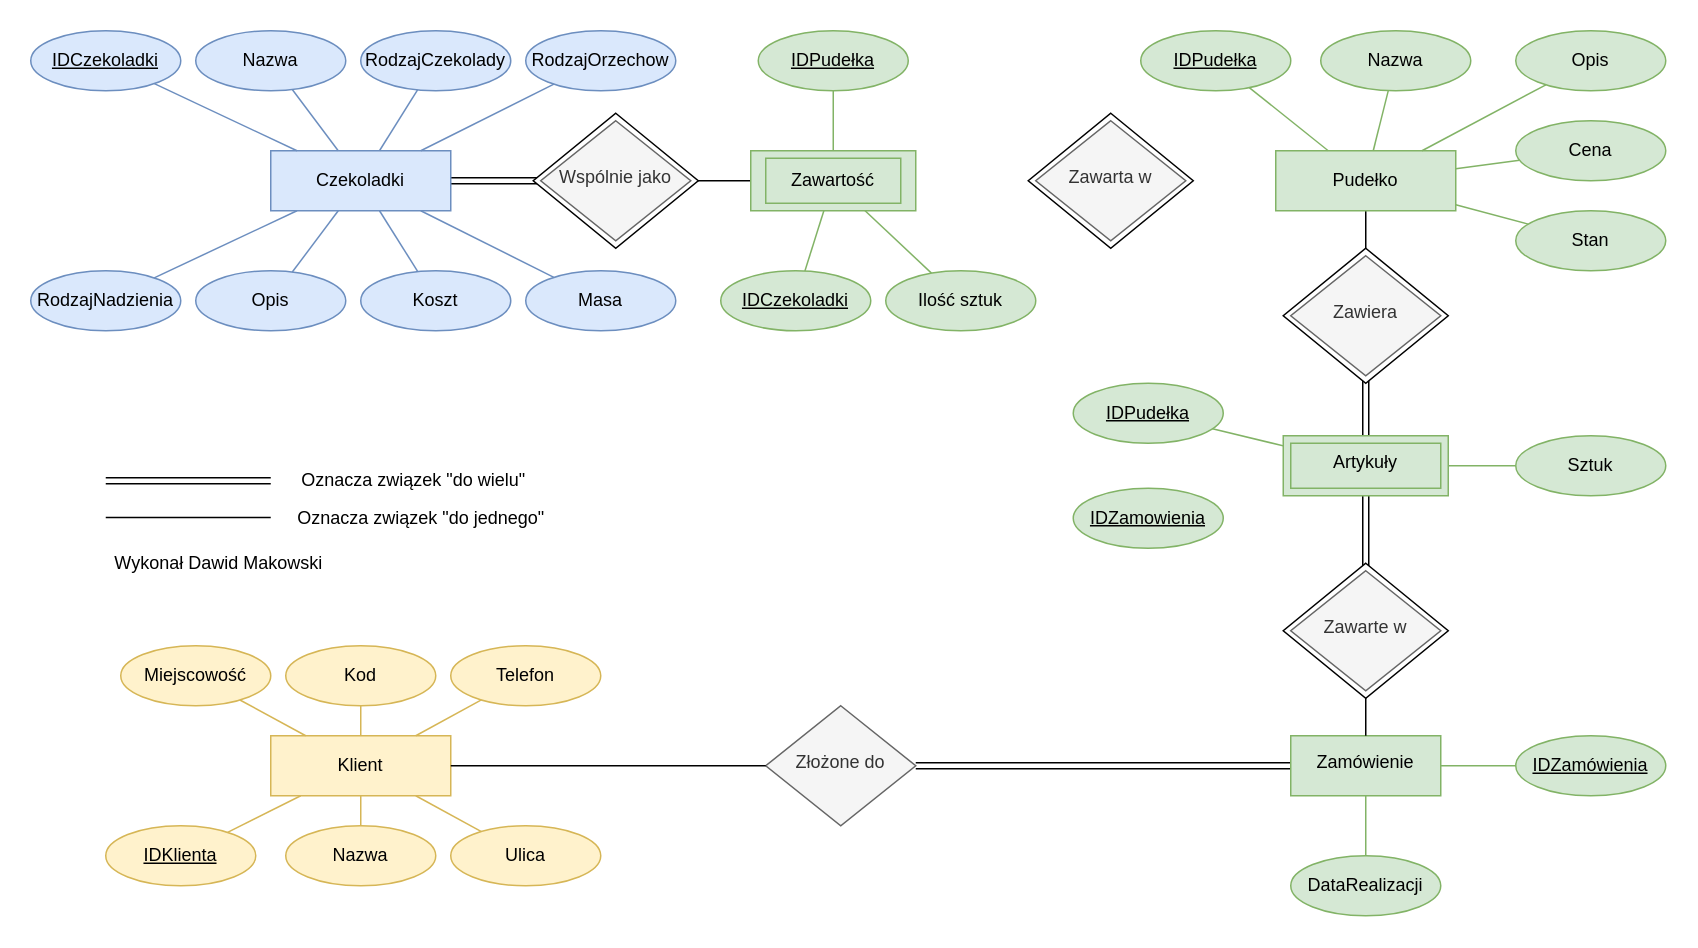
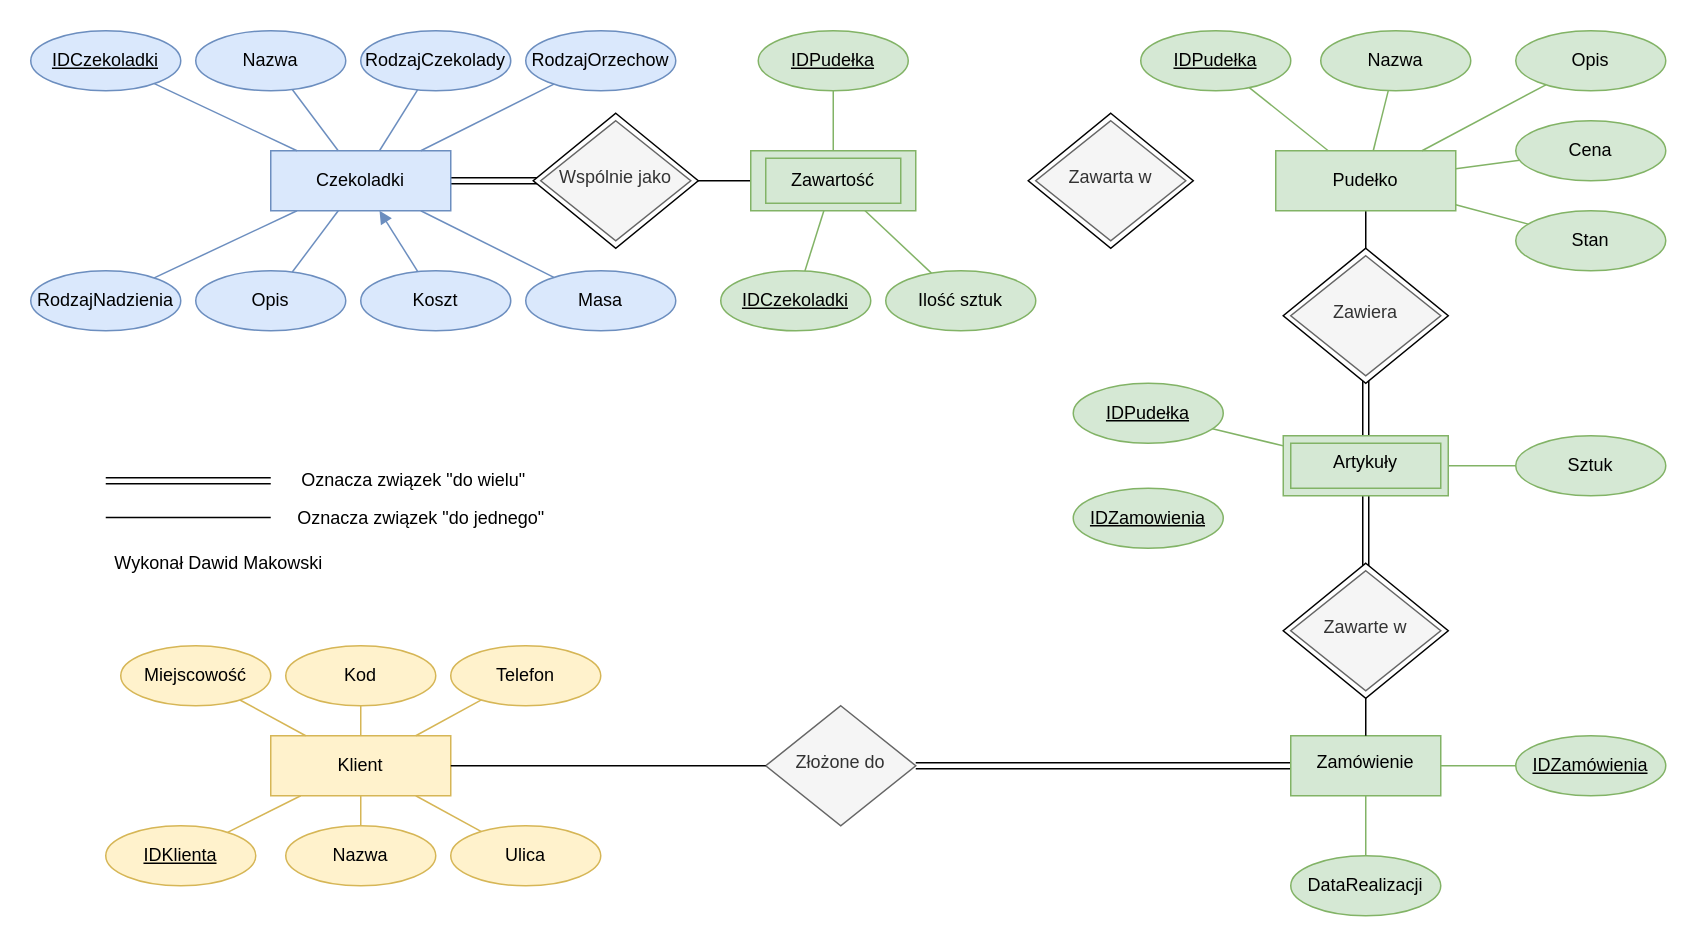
(383, 217) -> (387, 222)
